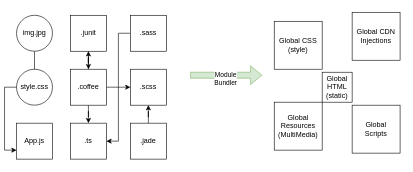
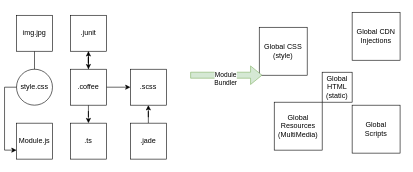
(35, 33) -> (35, 33)
(149, 33) -> none
(299, 45) -> (284, 51)
(119, 85) -> none
(35, 141) -> (35, 141)
